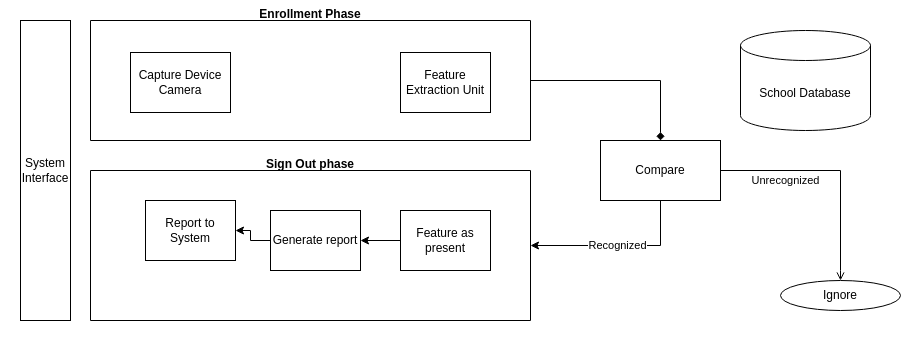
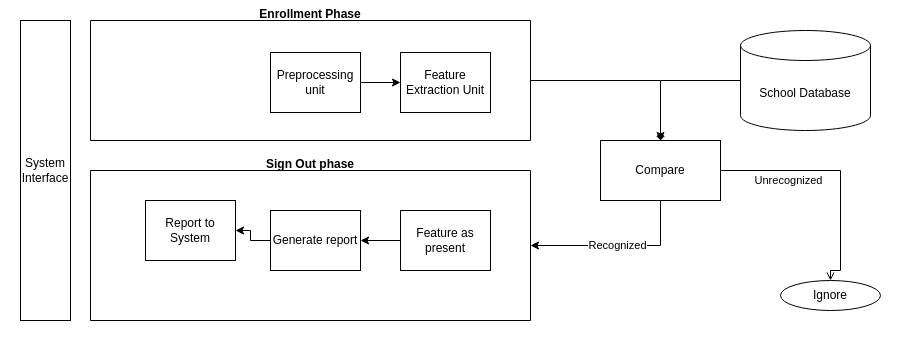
none -> (702, 81)
(181, 83) -> none
none -> (316, 83)
none -> (377, 83)
(841, 296) -> (831, 296)
